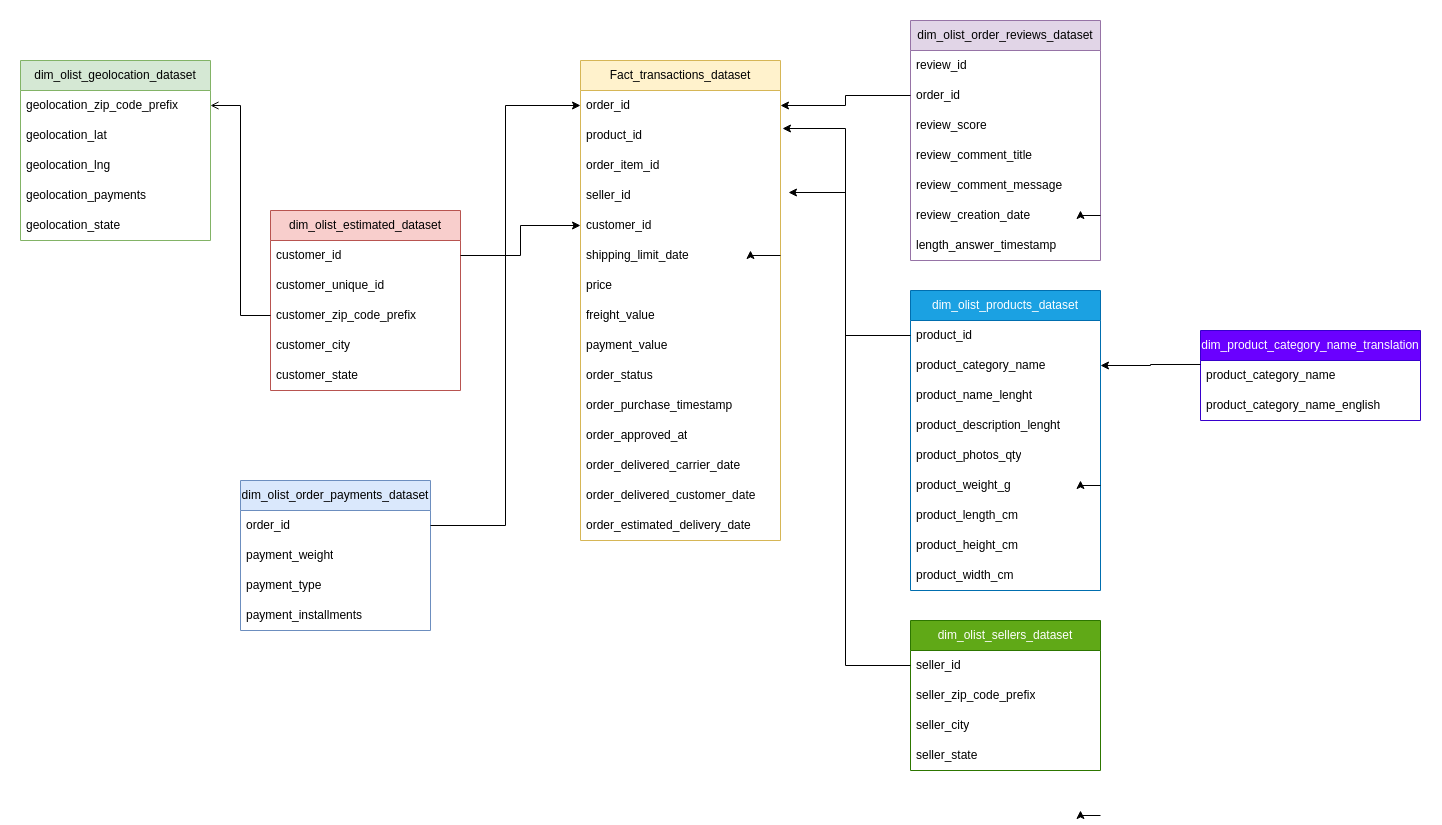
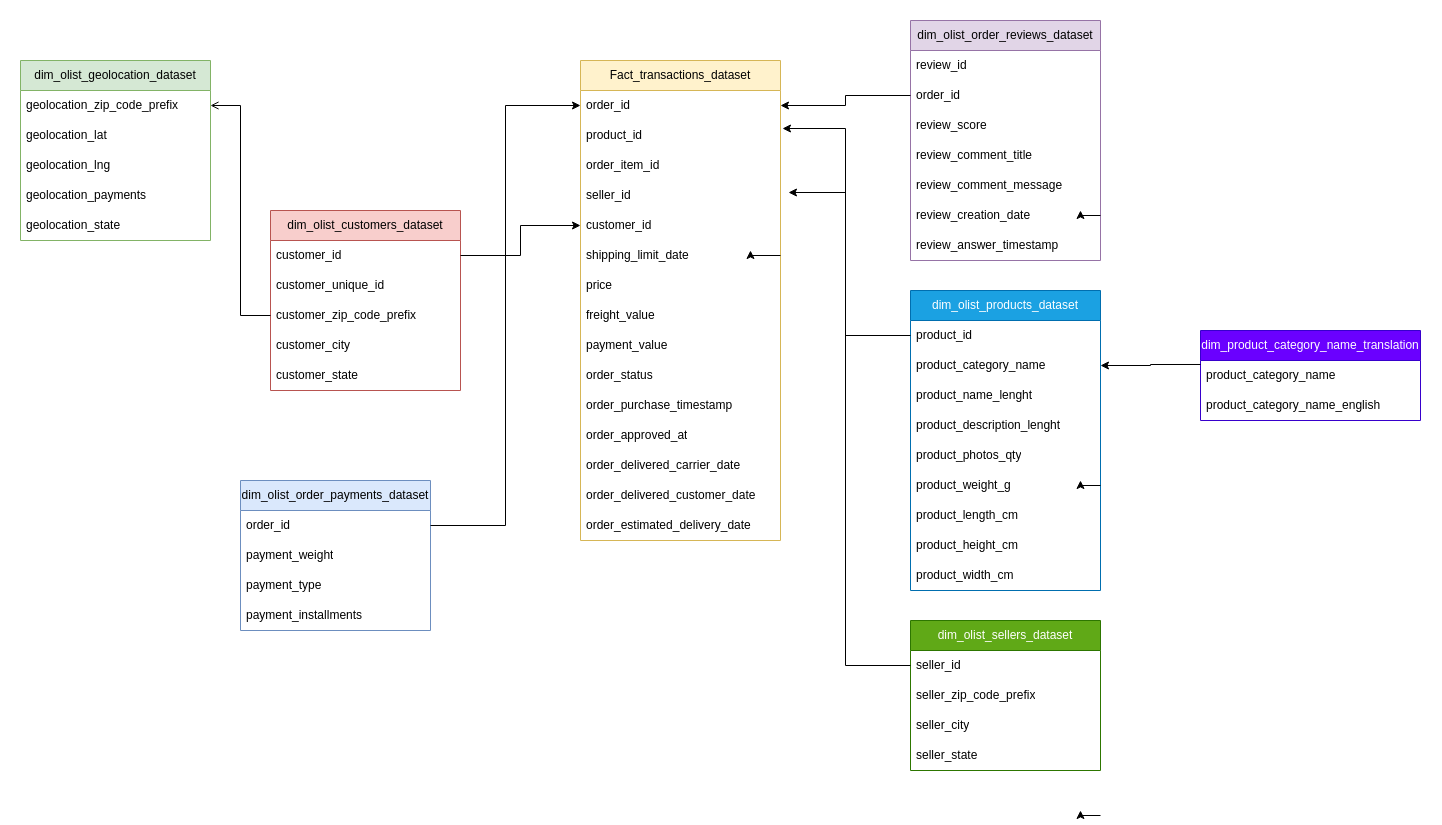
(366, 226) -> (366, 226)
(991, 246) -> (991, 246)
